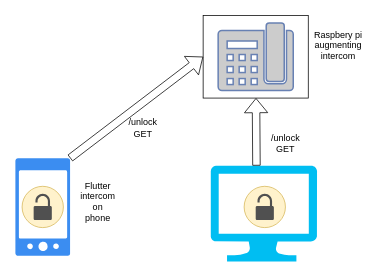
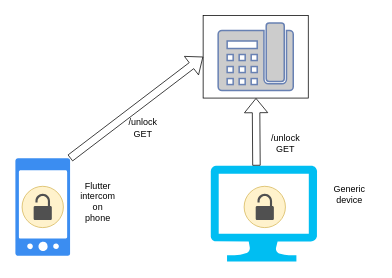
(338, 45) -> none
none -> (349, 194)
